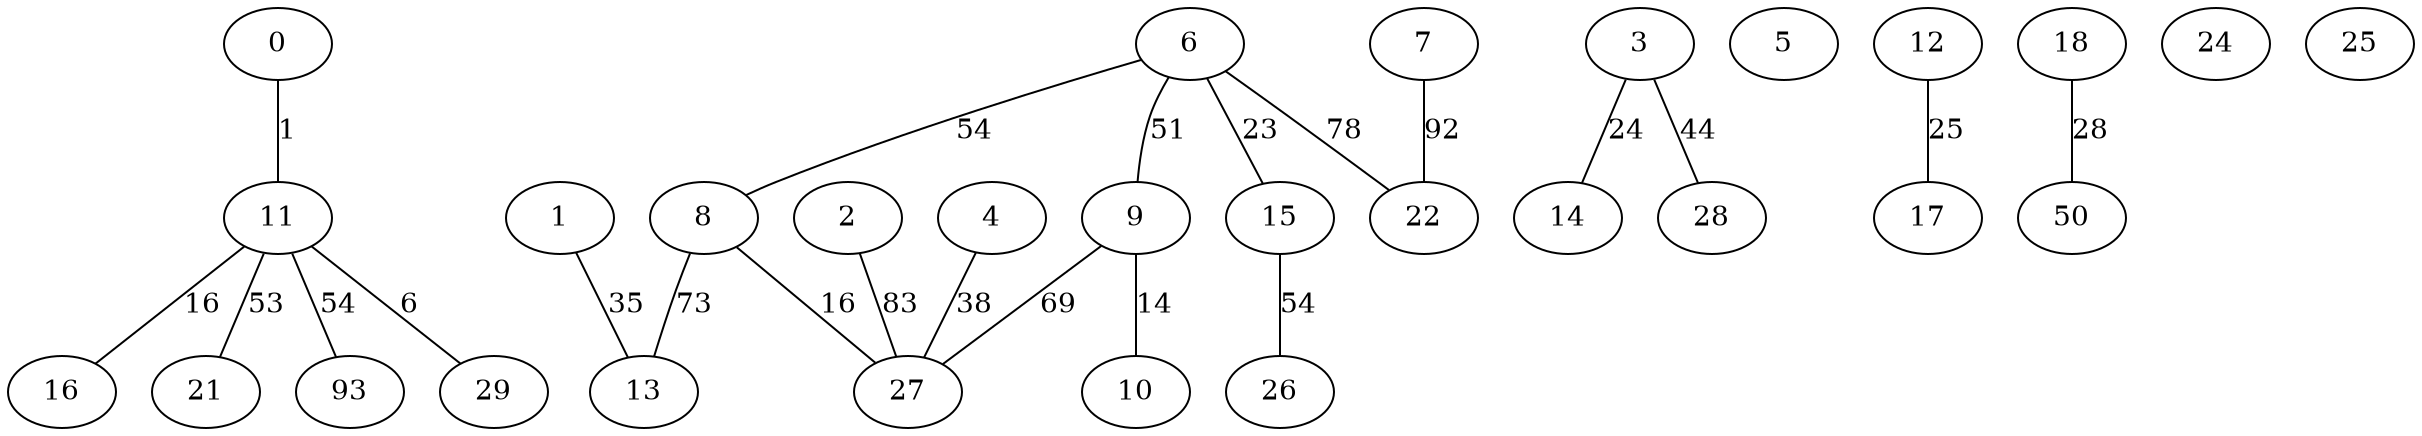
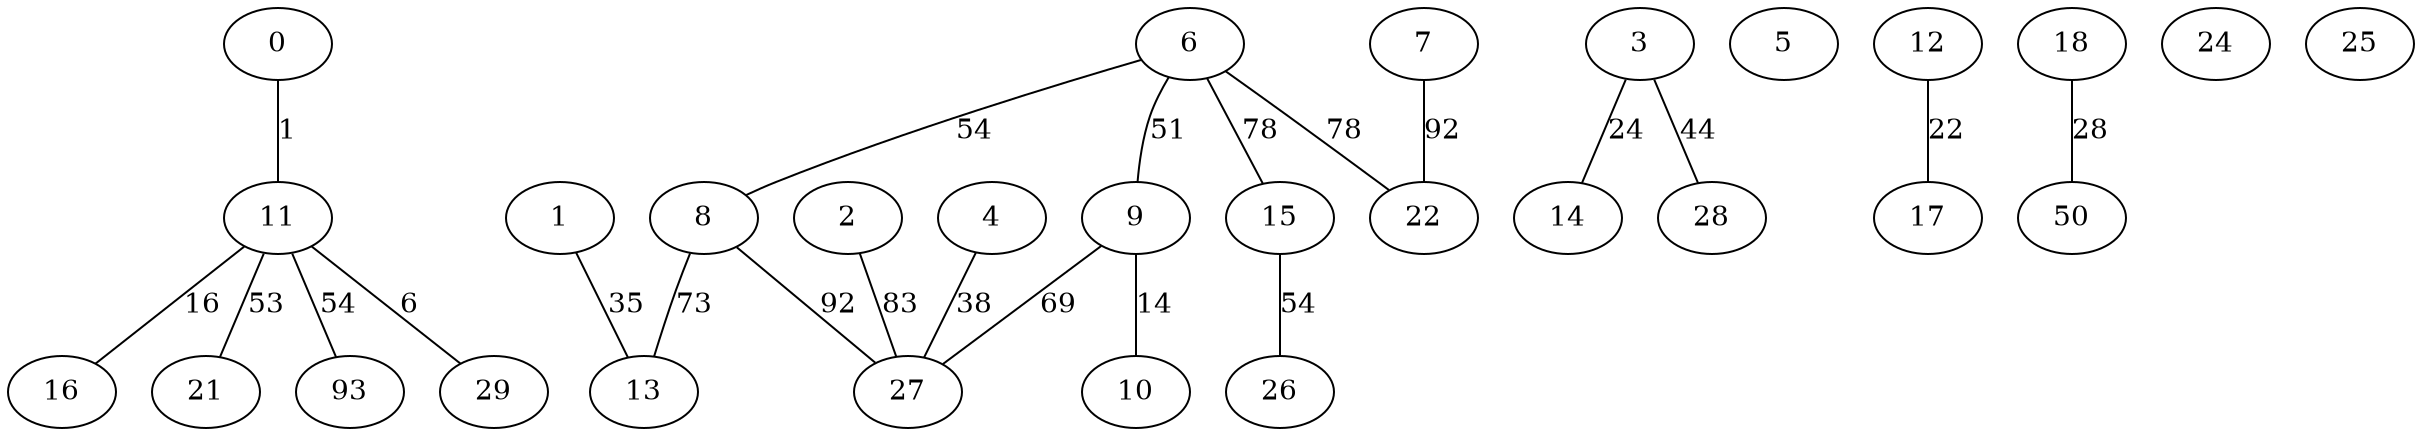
(1261, 131) -> (1261, 131)
(1947, 131) -> (1947, 131)
(839, 305) -> (839, 305)
